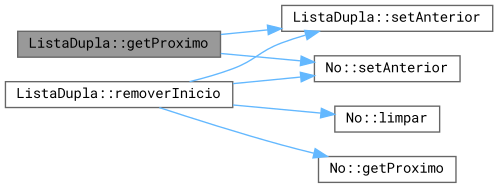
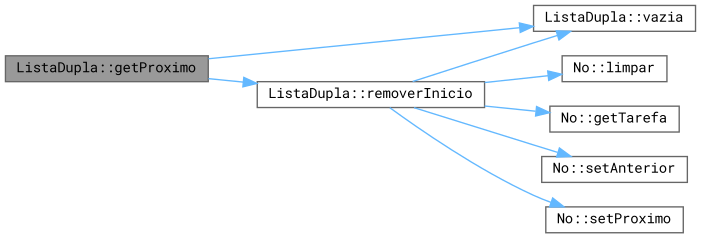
(387, 18) -> (615, 18)
(271, 58) -> (226, 80)
(387, 169) -> (615, 119)
none -> (615, 220)
